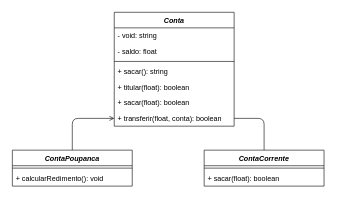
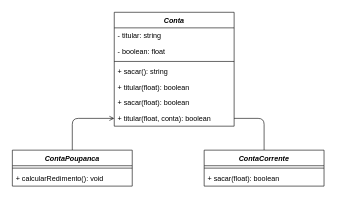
(141, 36) -> (146, 36)
(141, 52) -> (145, 52)
(181, 119) -> (174, 119)
